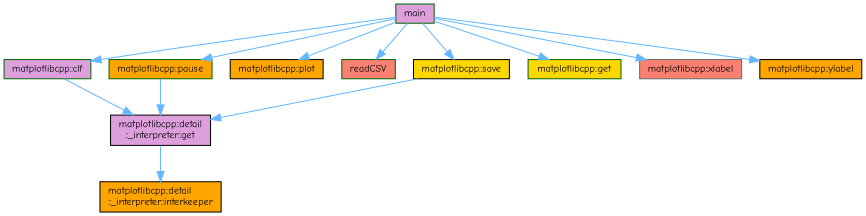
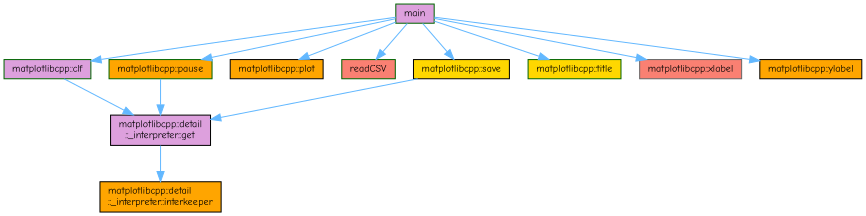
(575, 69) -> (575, 69)
